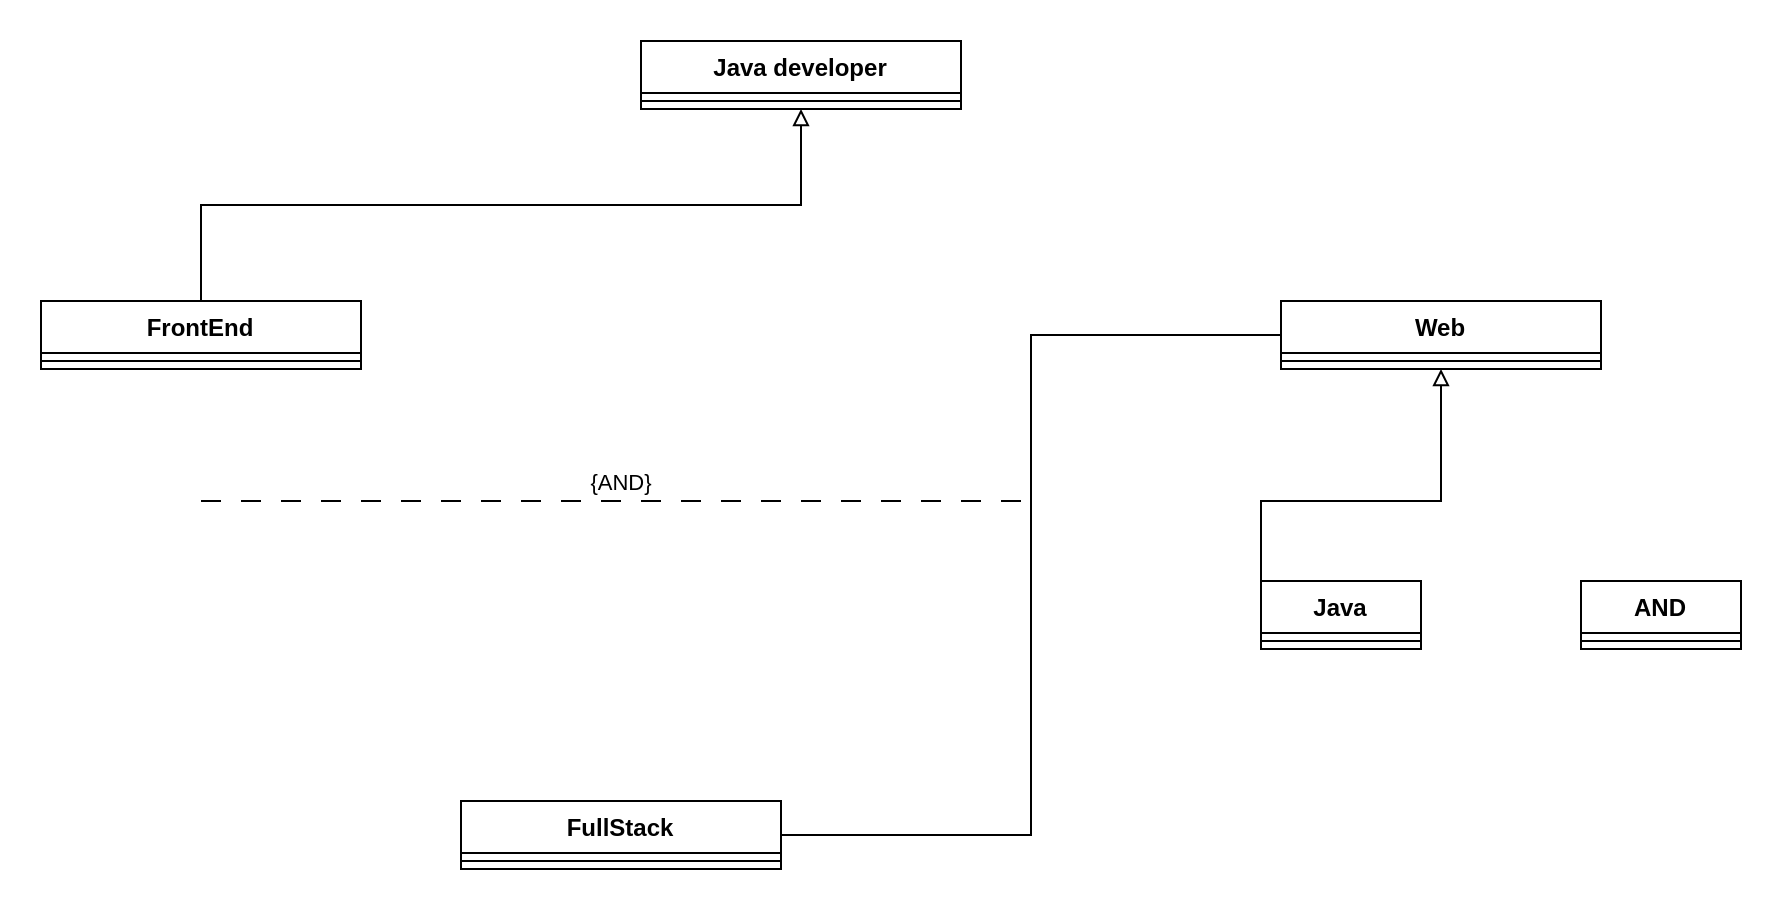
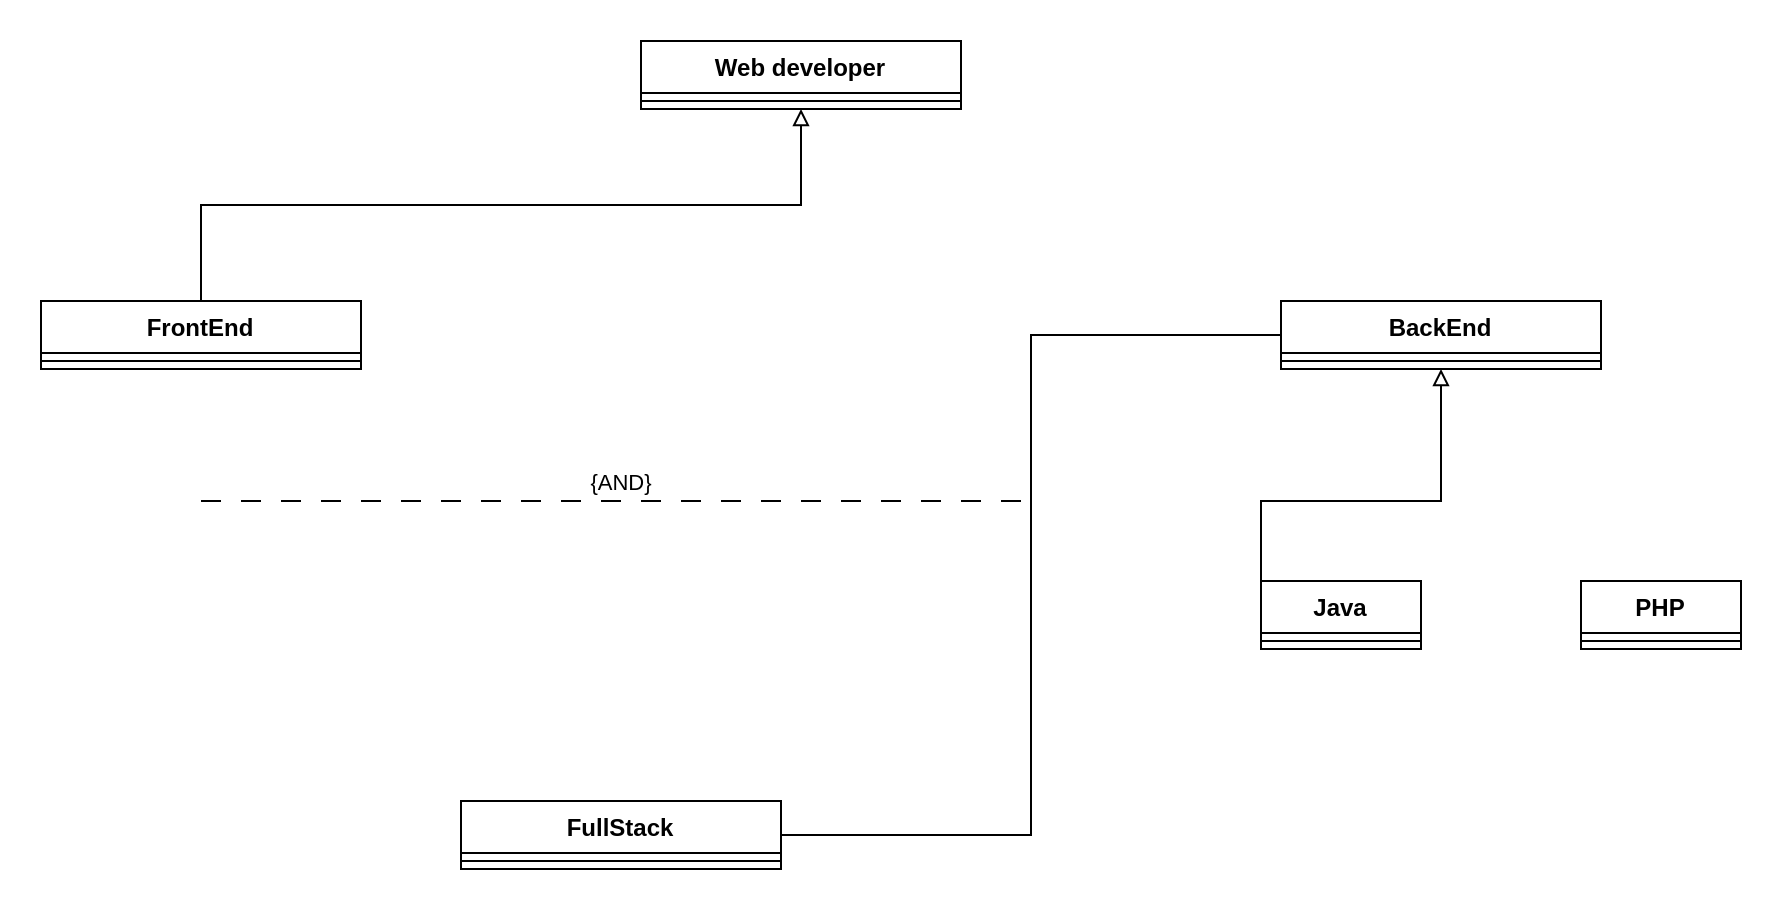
(800, 68) -> (800, 68)
(1440, 328) -> (1440, 328)
(1660, 608) -> (1660, 608)
